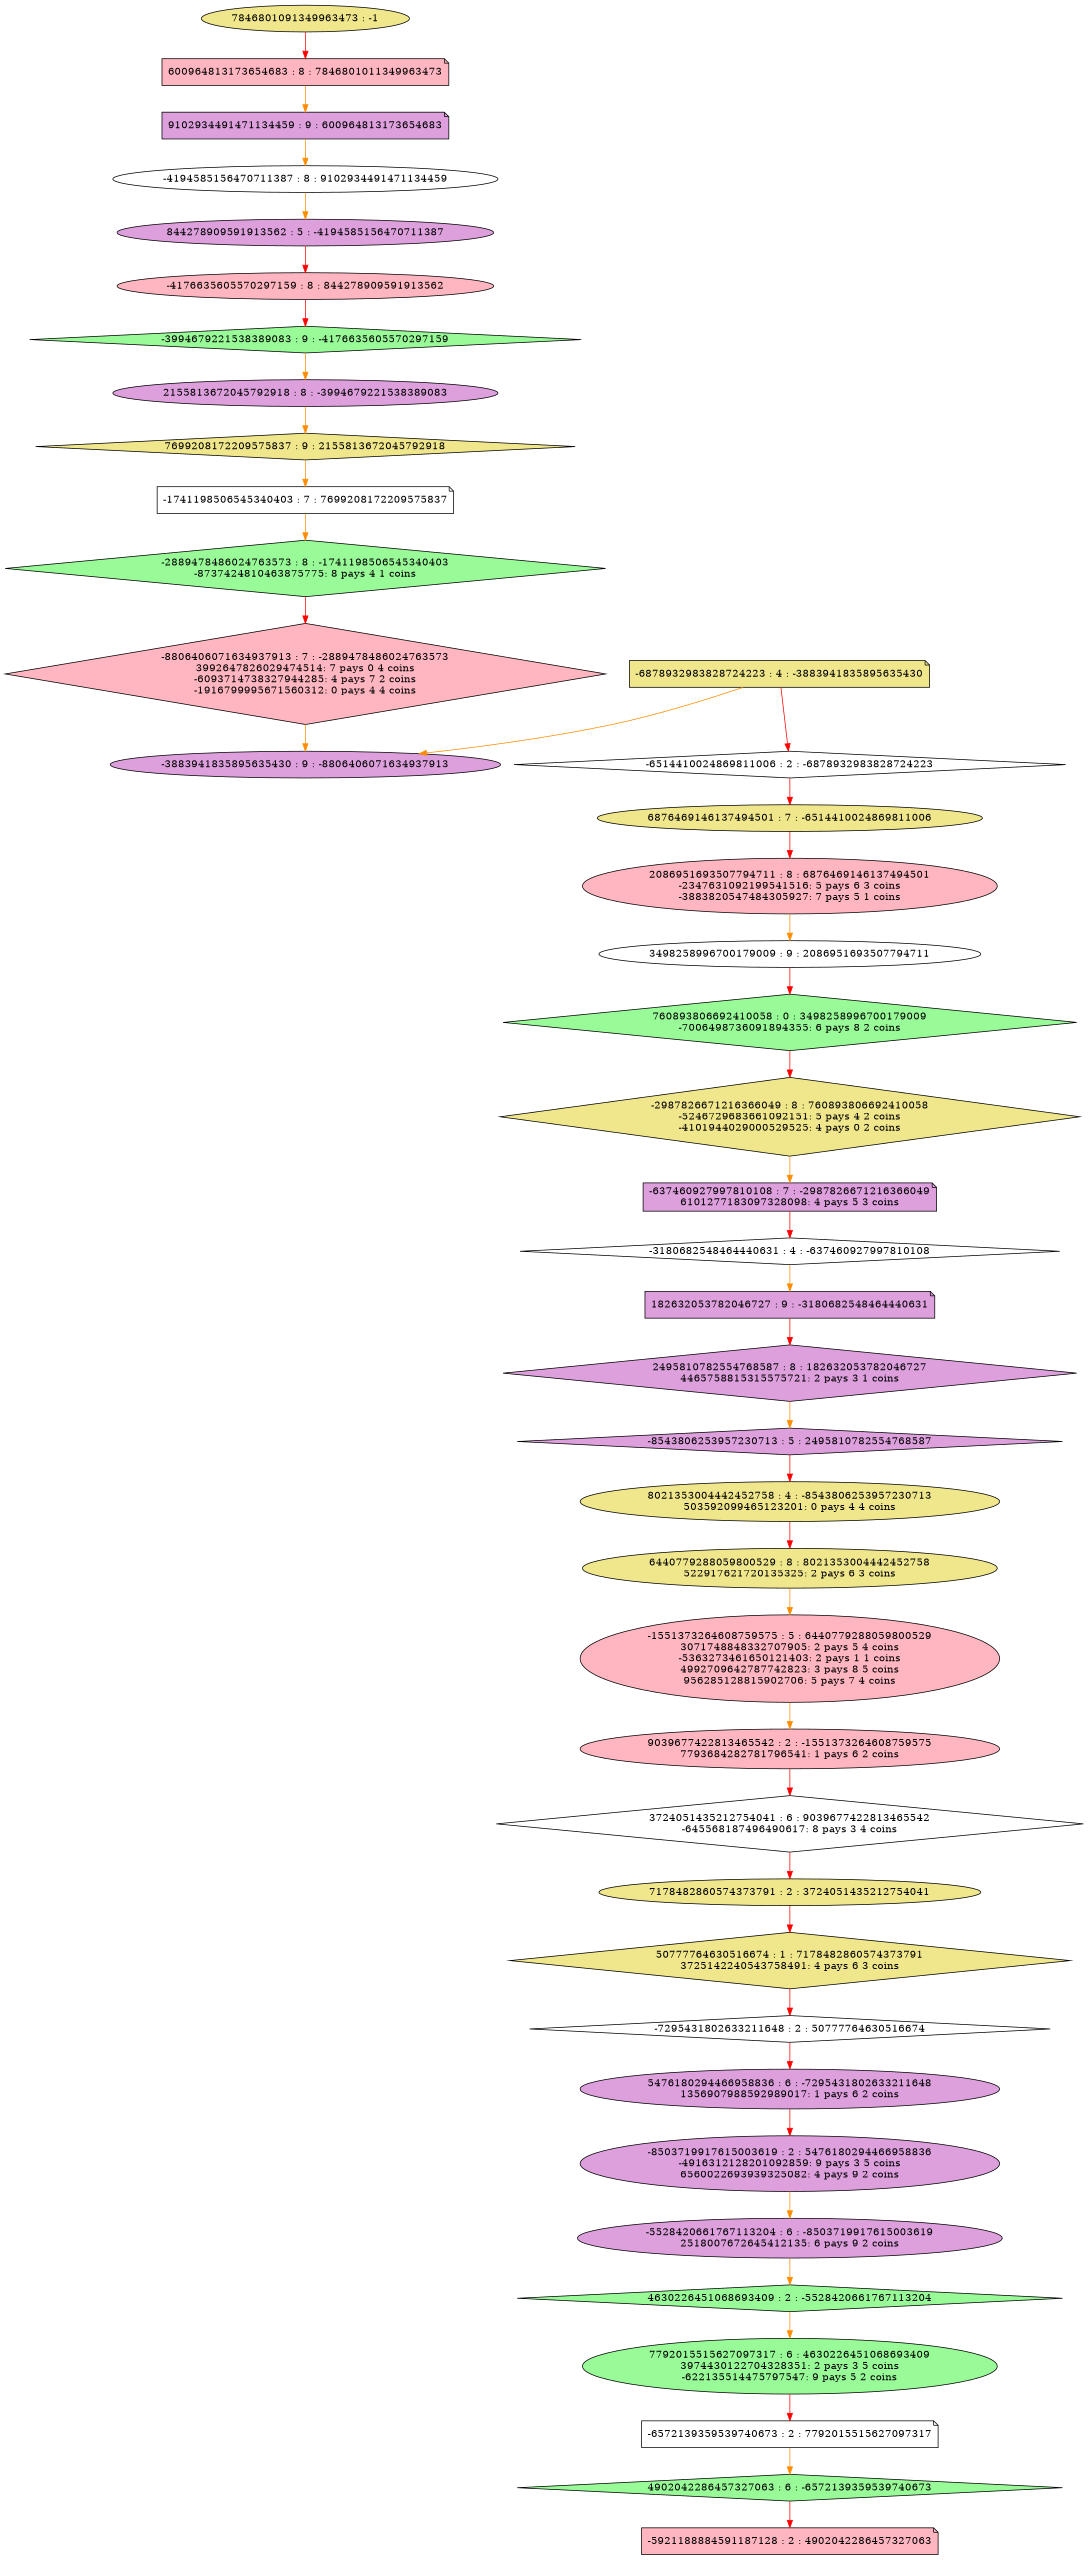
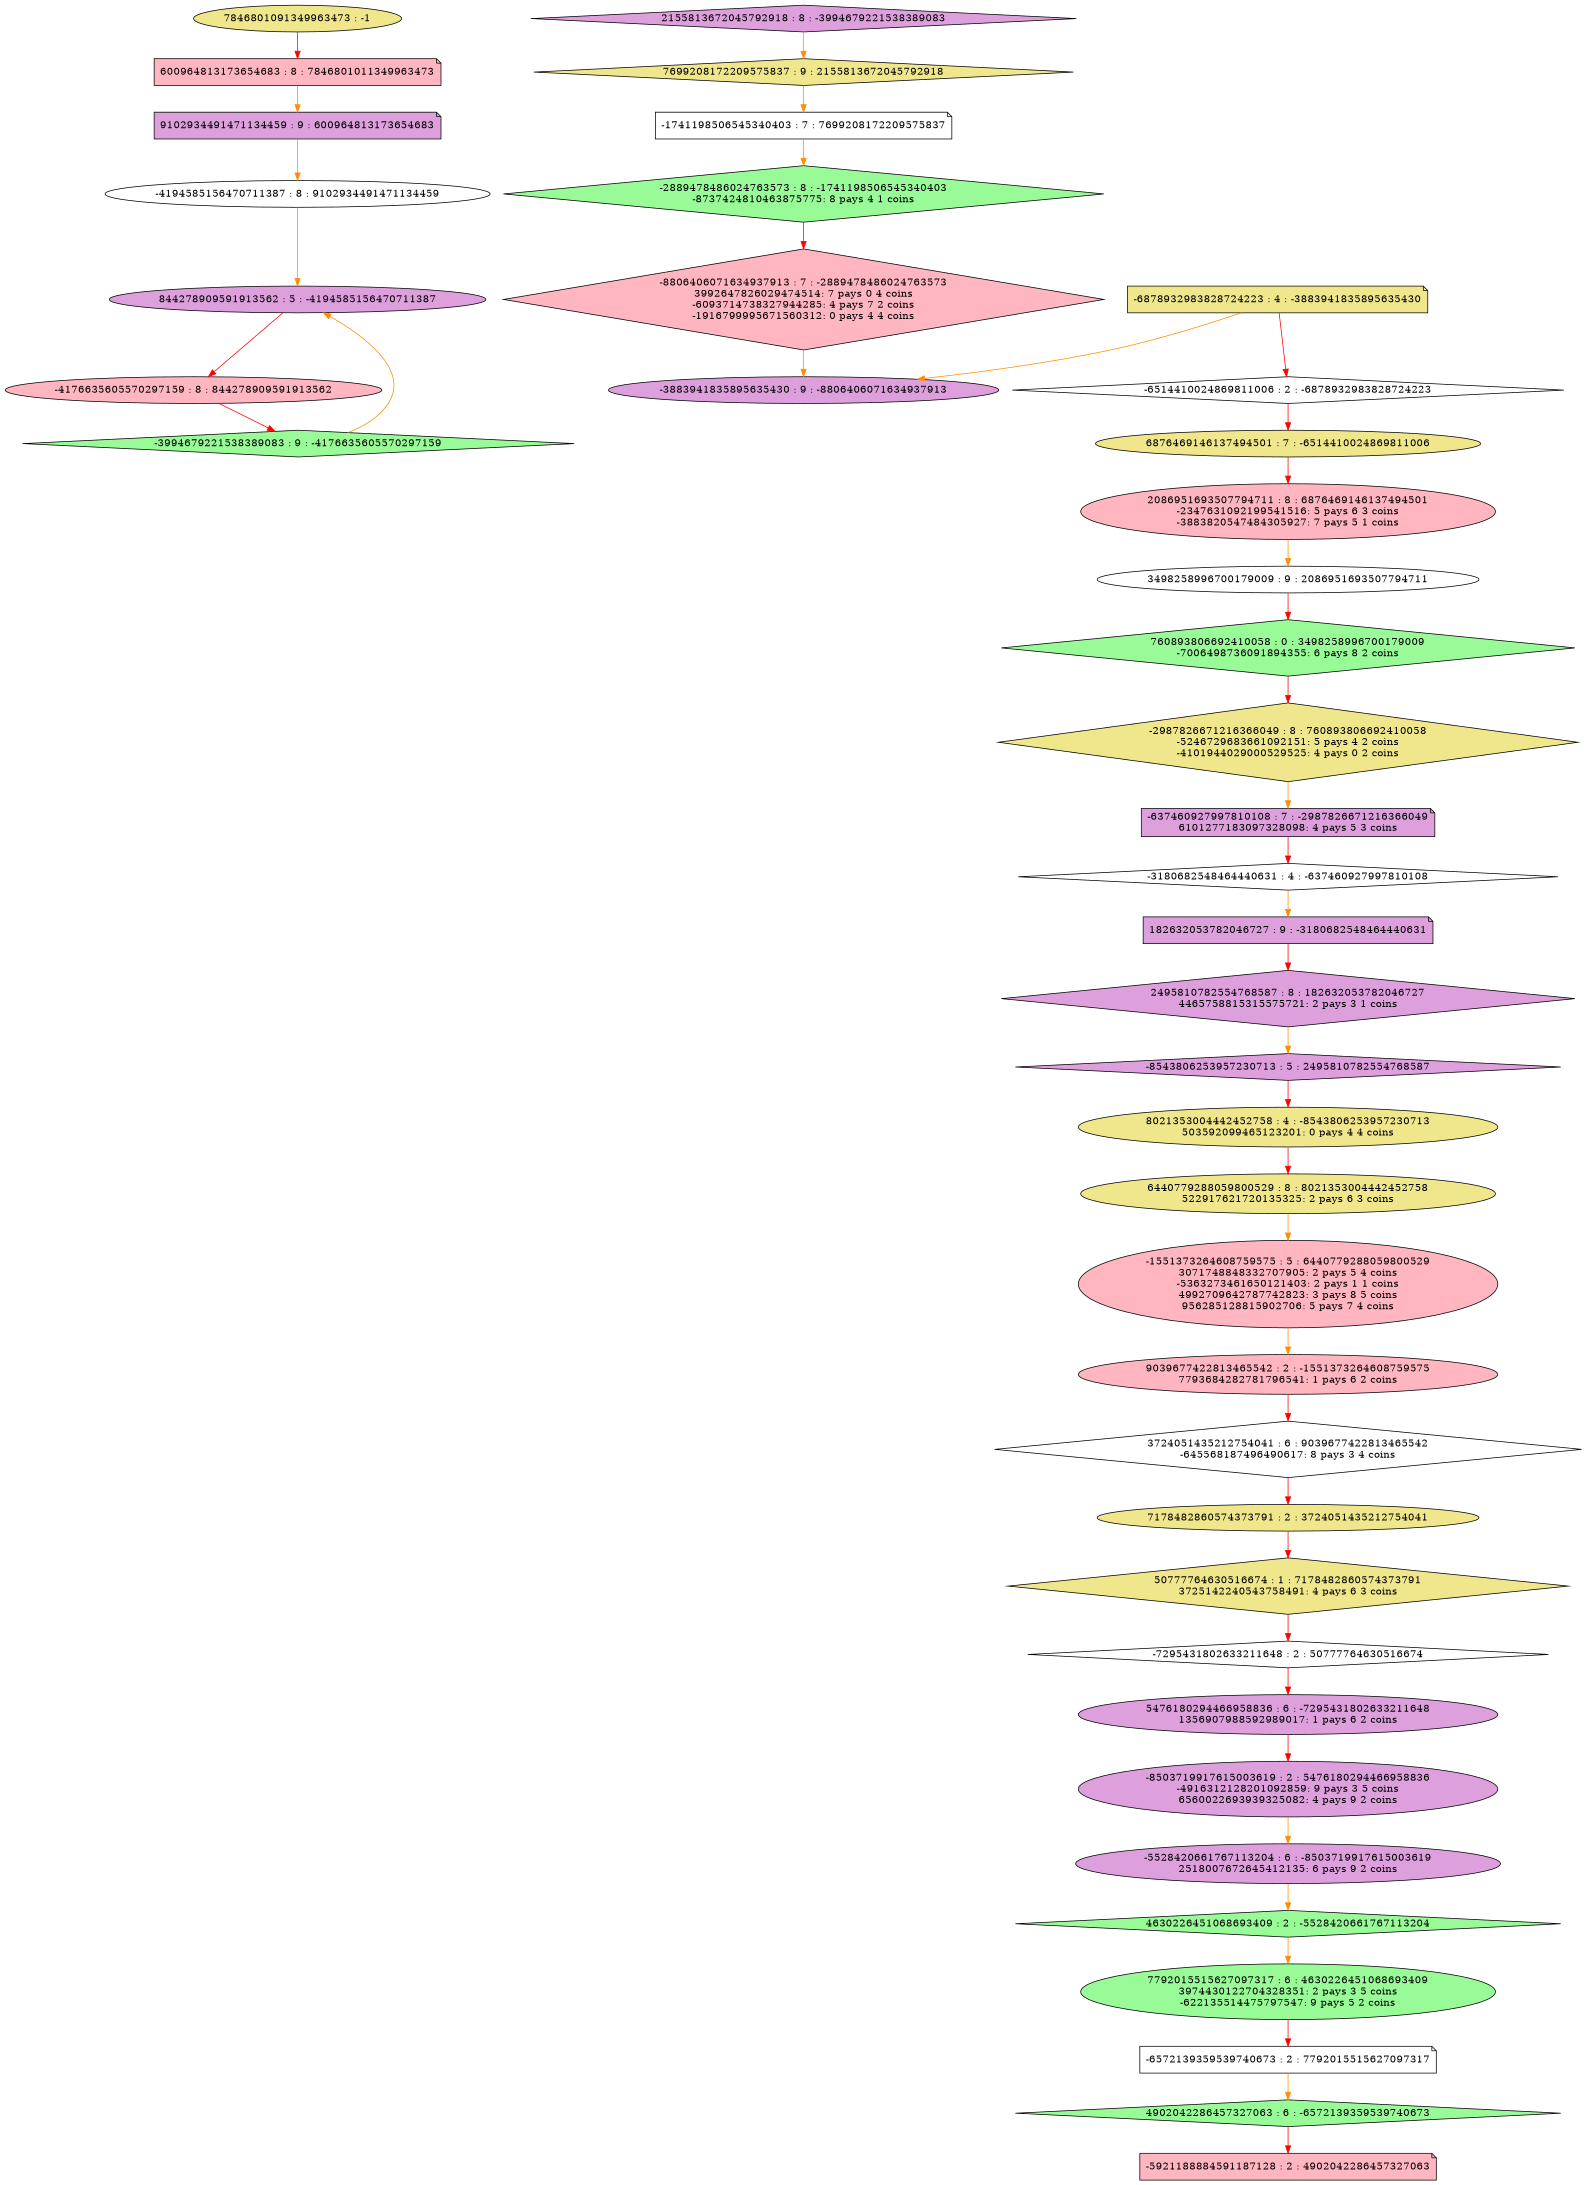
(305, 363) -> (391, 372)
(305, 393) -> (804, 19)
